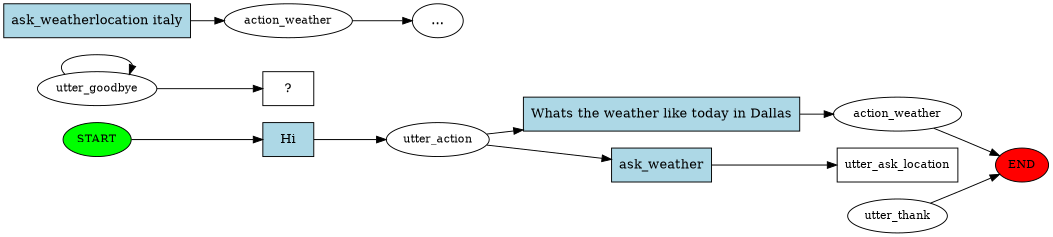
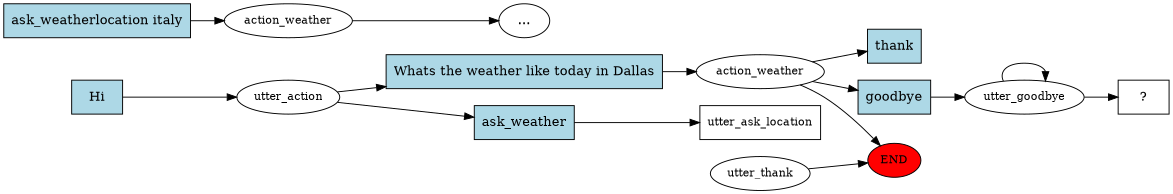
none -> (894, 46)
none -> (894, 97)
(97, 140) -> none
